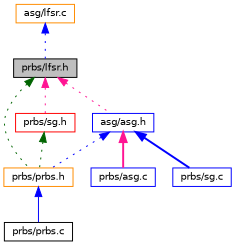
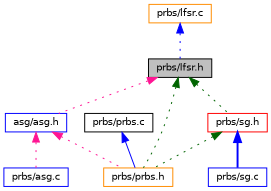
(45, 14) -> (180, 14)
(45, 101) -> (212, 99)
(77, 153) -> (92, 152)
(167, 153) -> (238, 155)
(123, 155) -> (36, 155)
(38, 210) -> (130, 155)
